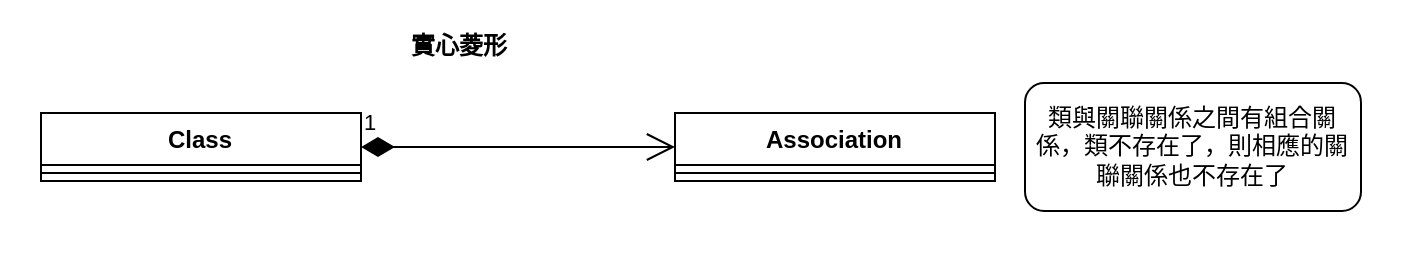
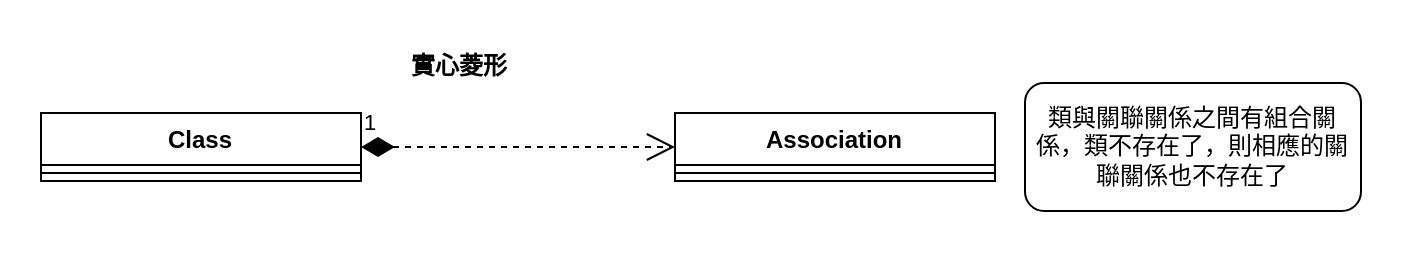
(459, 47) -> (459, 67)
(533, 147) -> (533, 147)
